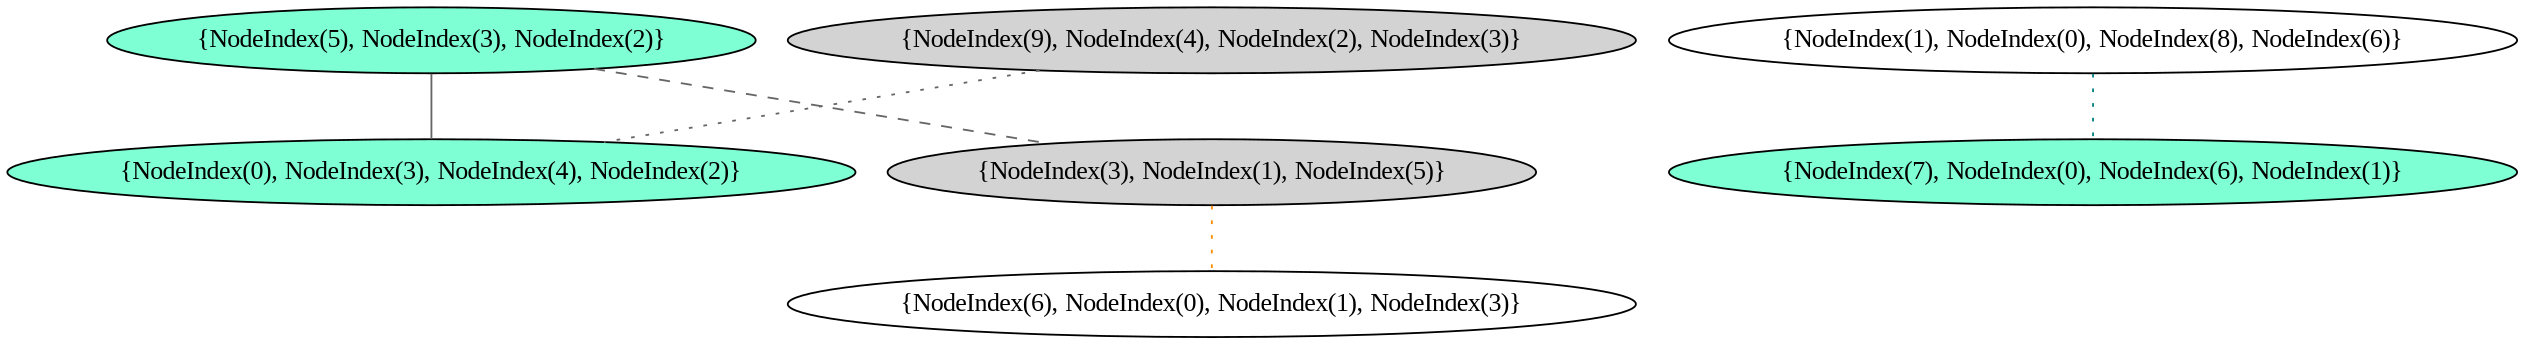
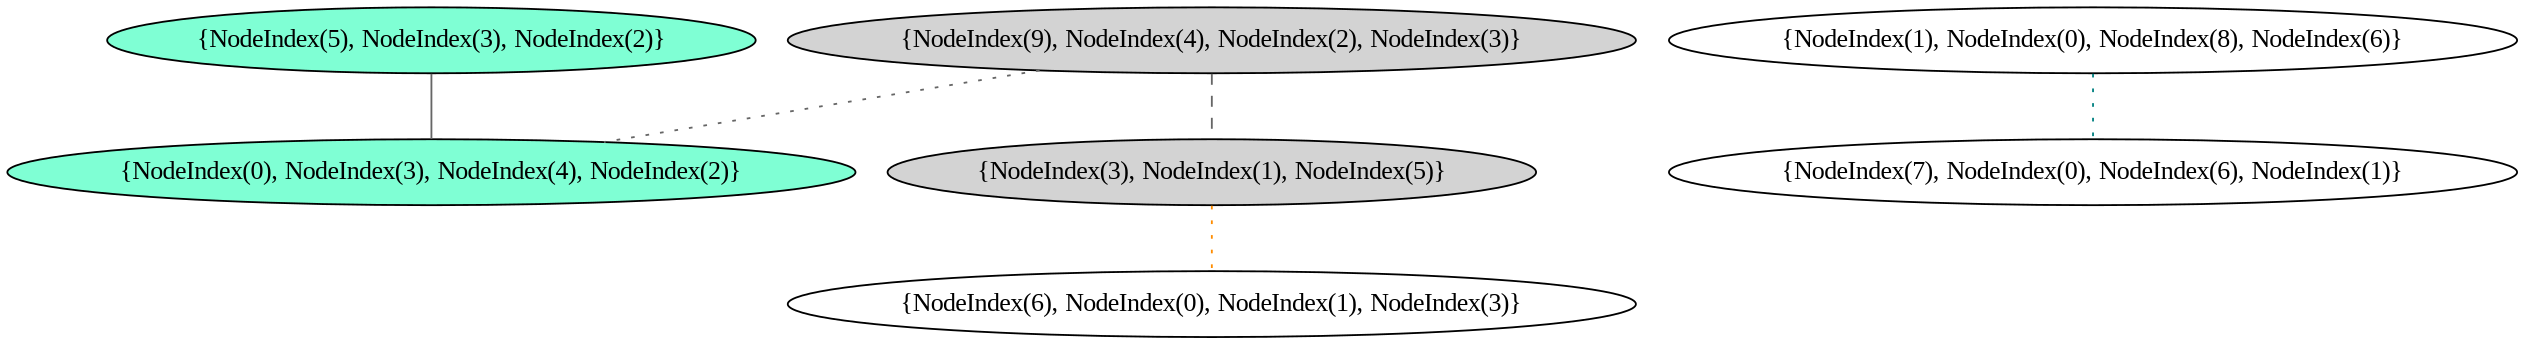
(787, 101) -> (1212, 106)
(2093, 172) -> (2093, 172)
